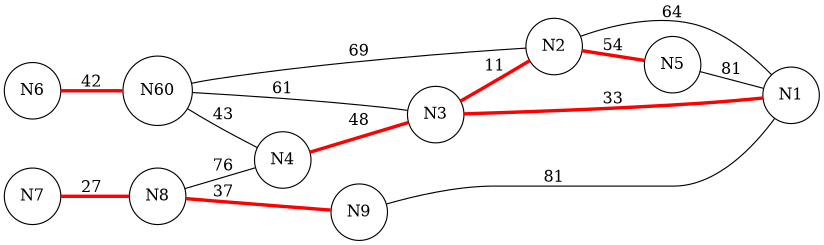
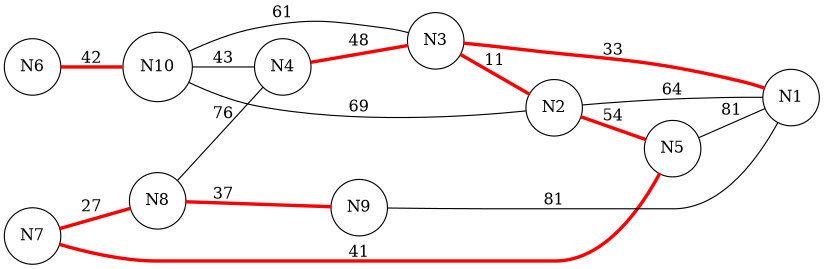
(158, 91) -> (158, 67)
none -> (378, 261)
